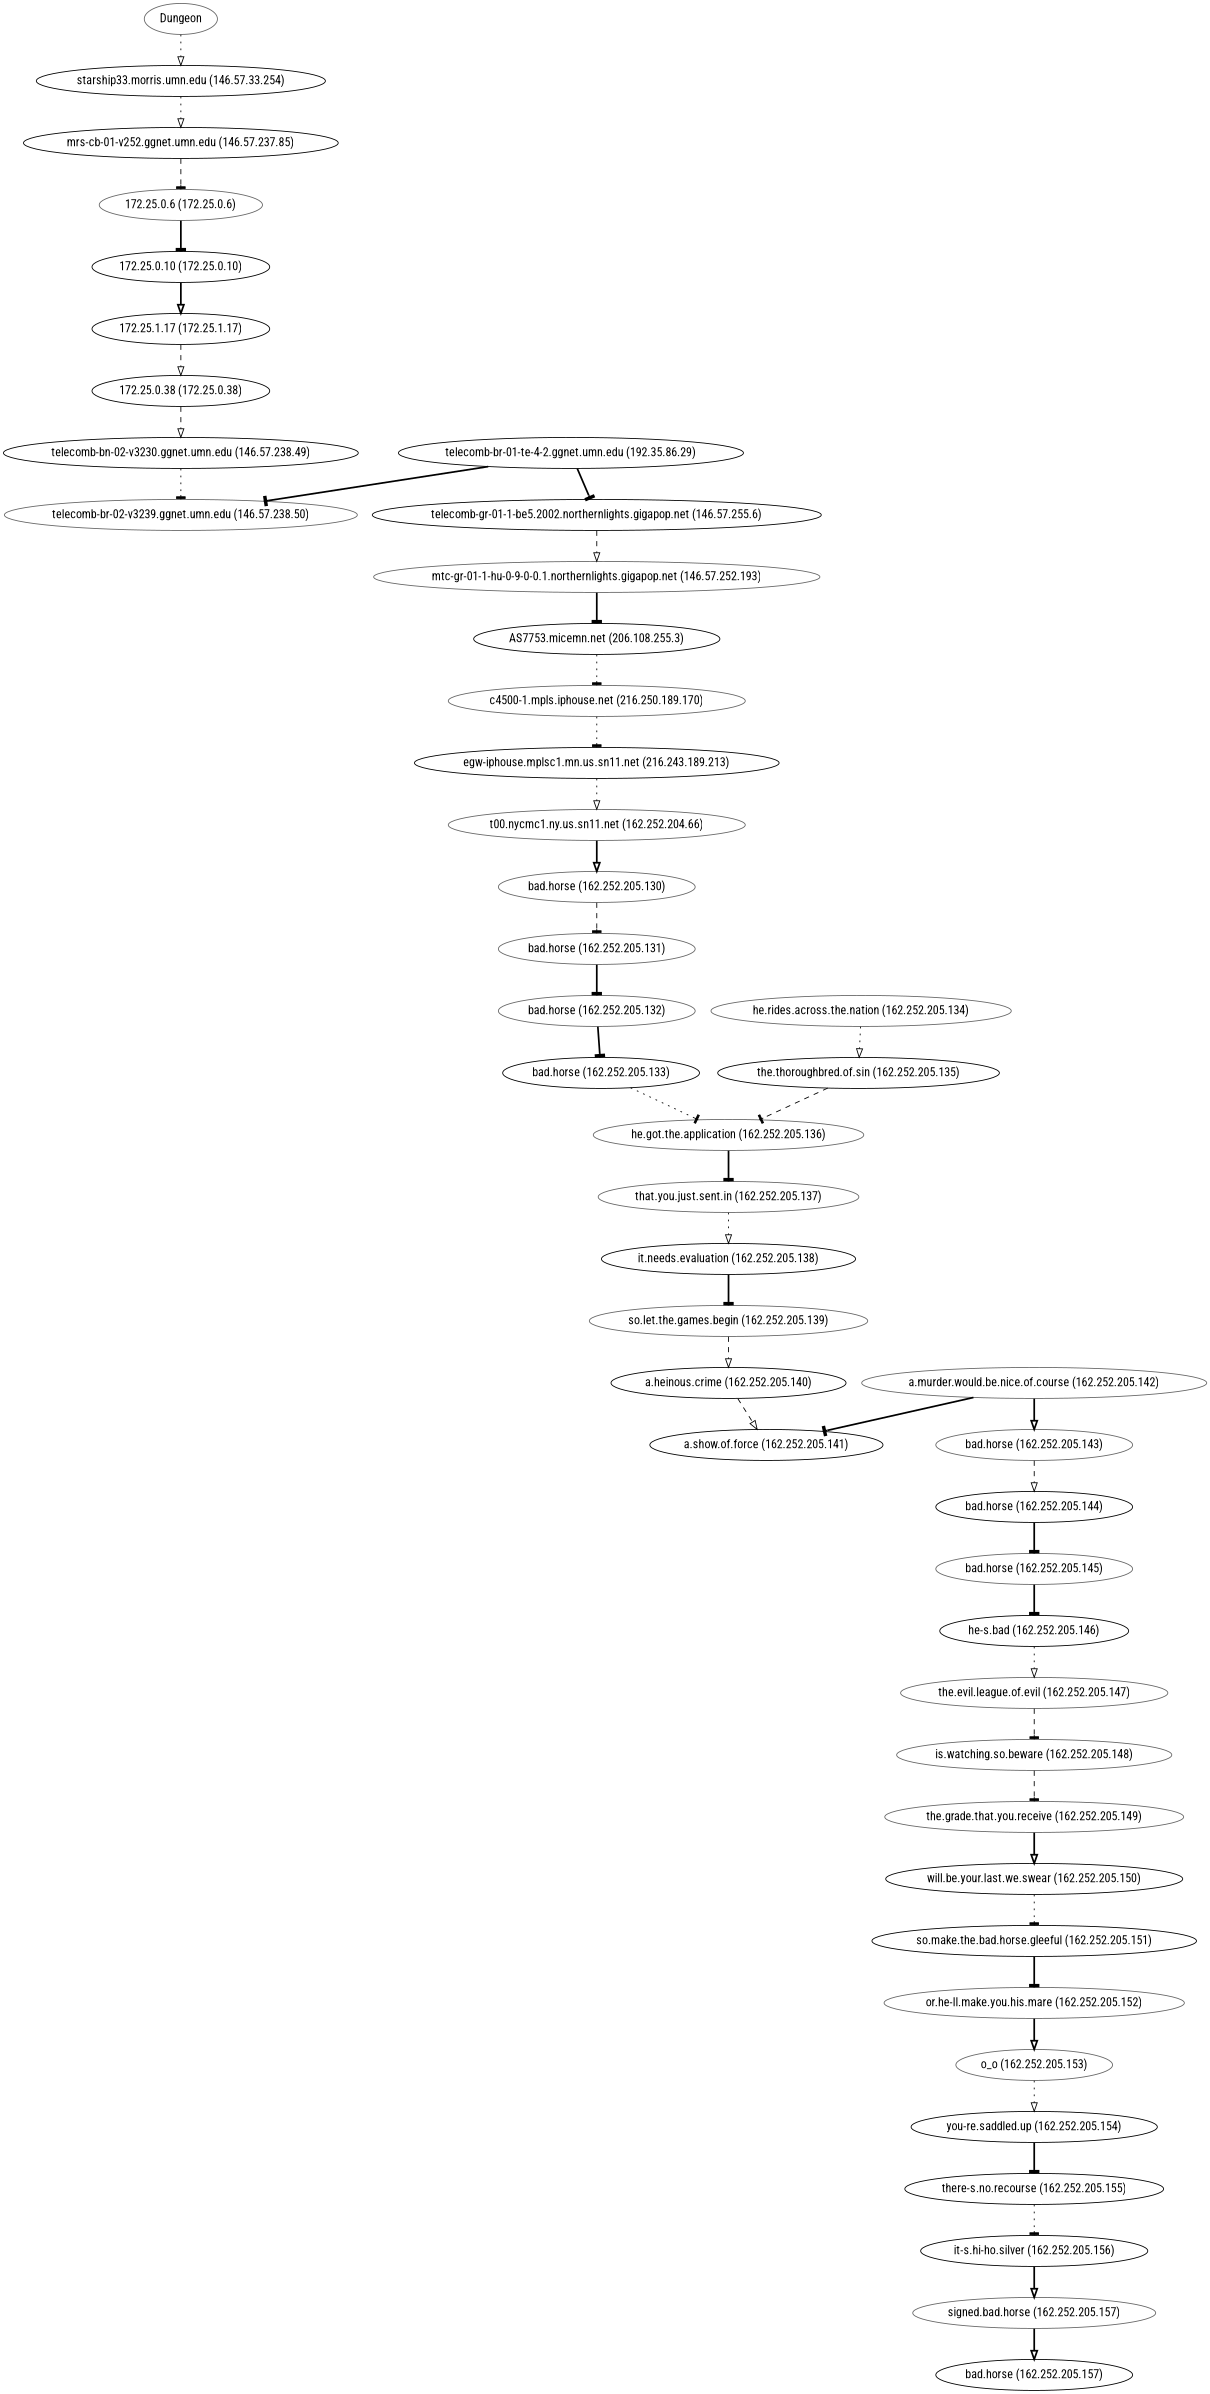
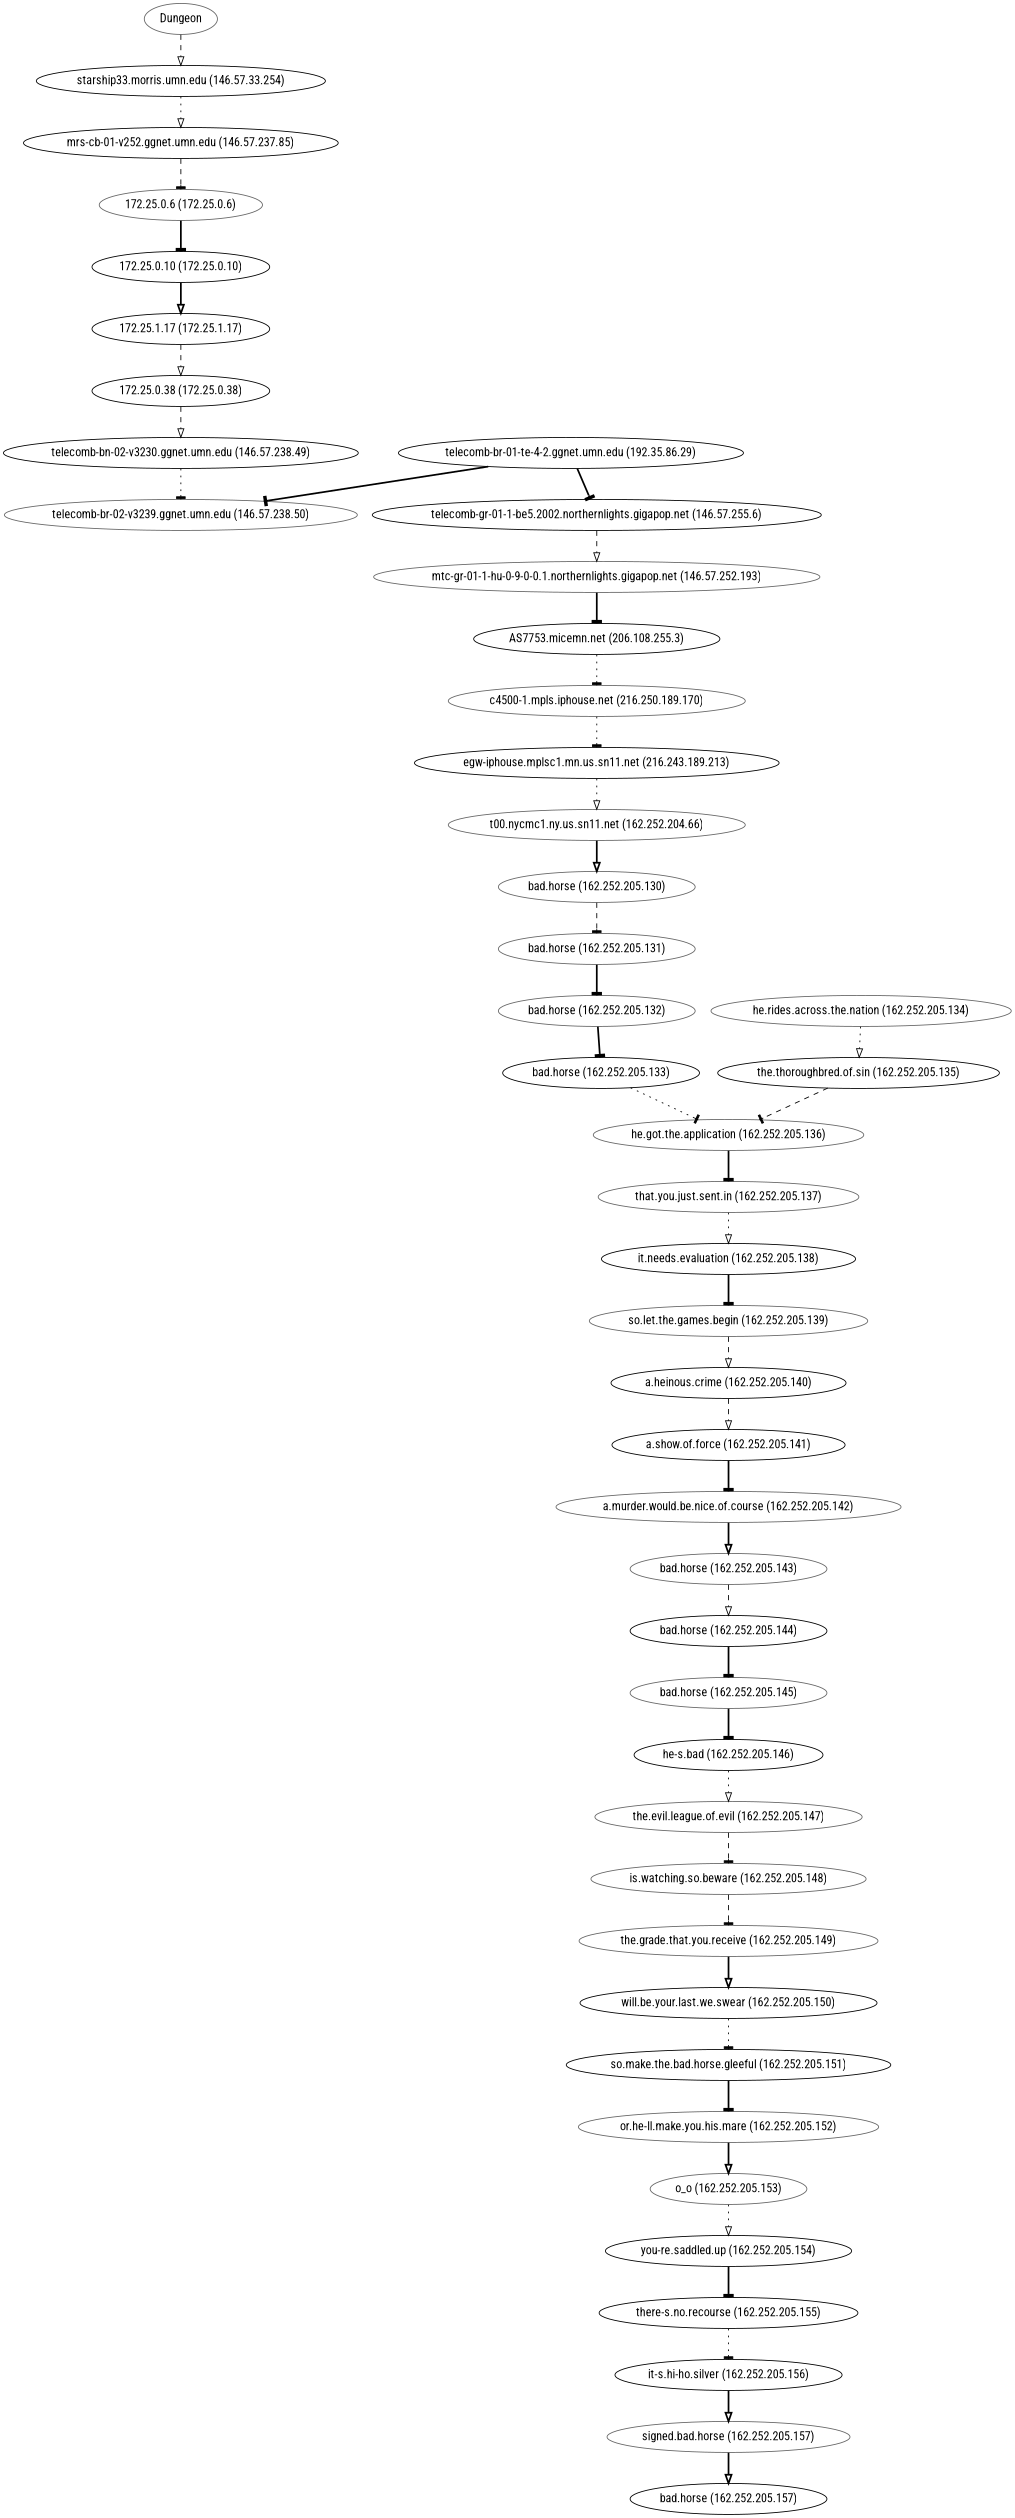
(181, 46) -> (181, 46)
(900, 1414) -> (729, 1474)
